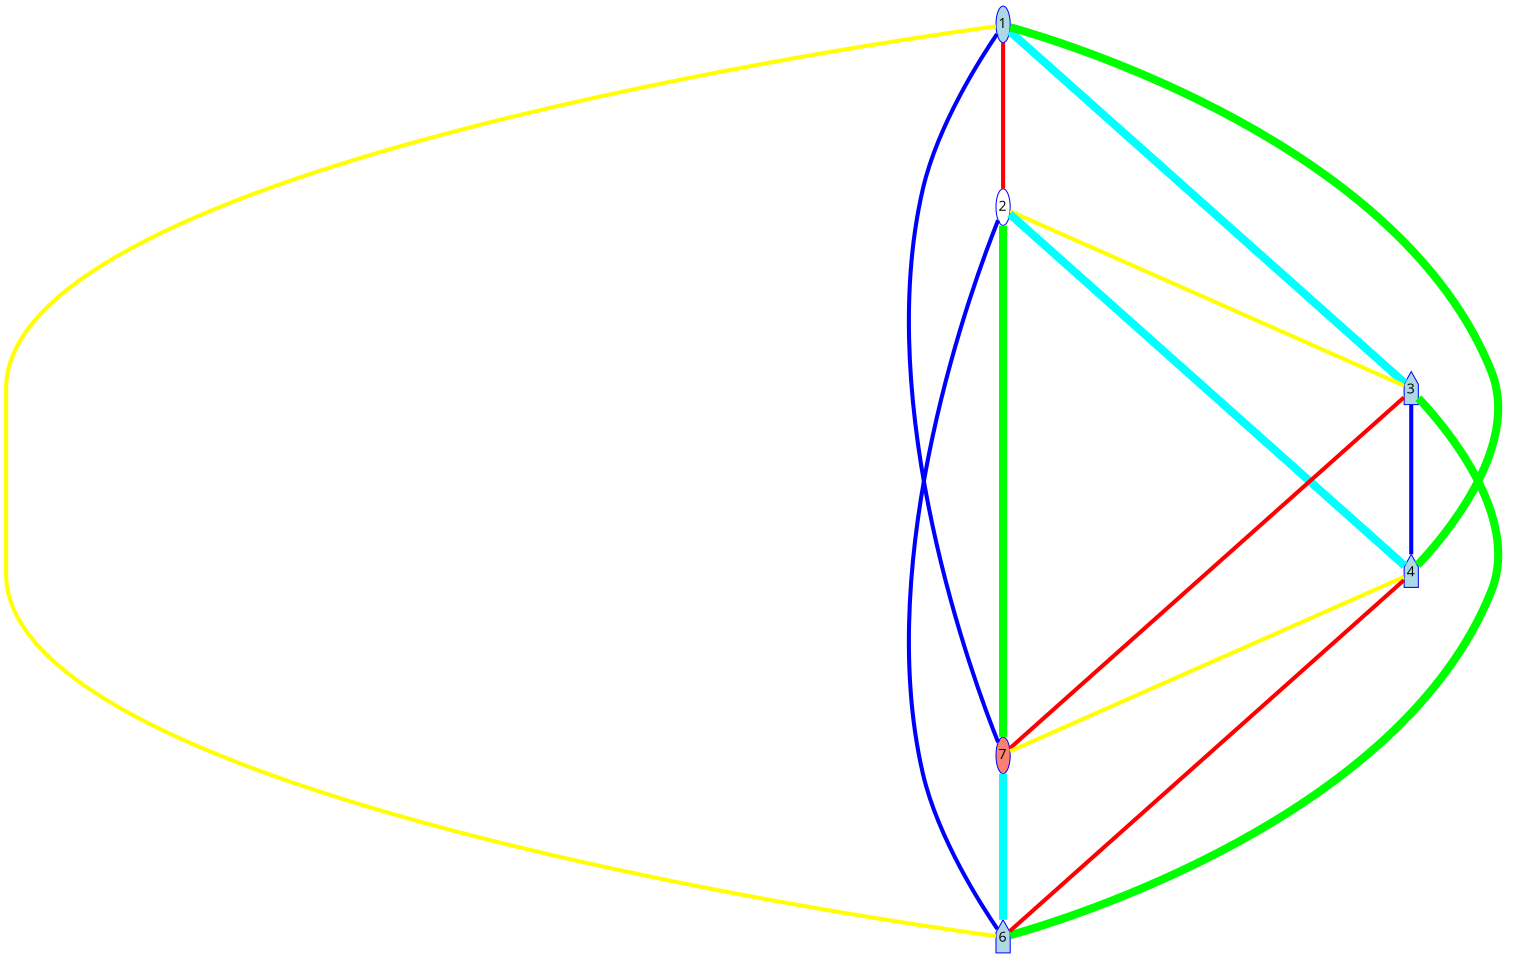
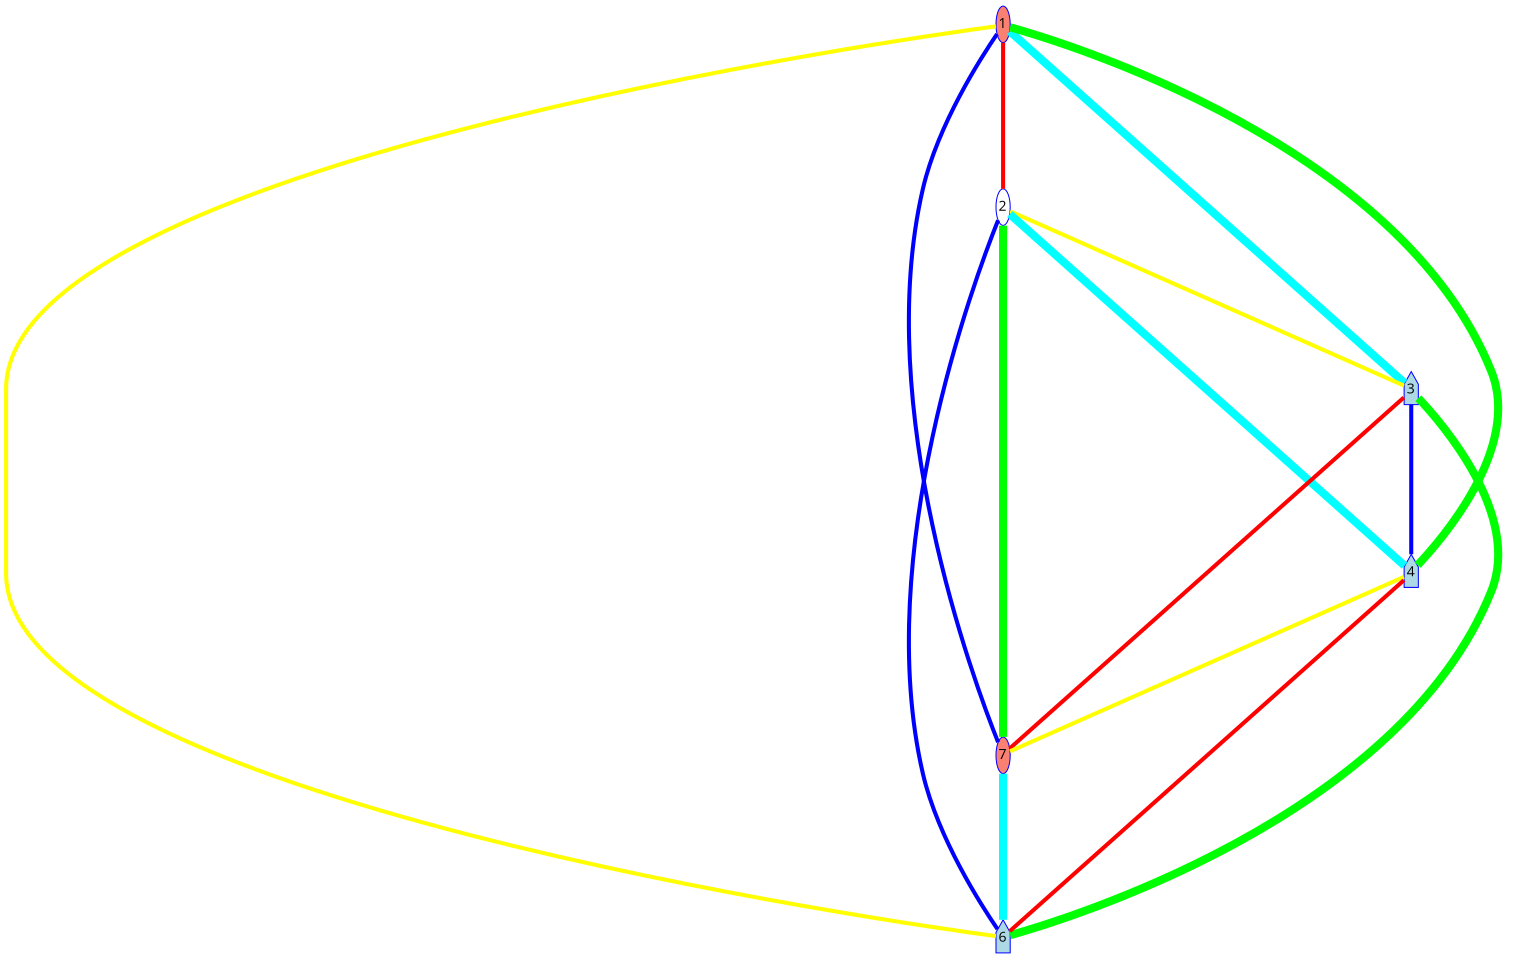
(1003, 24) -> (1003, 24)
